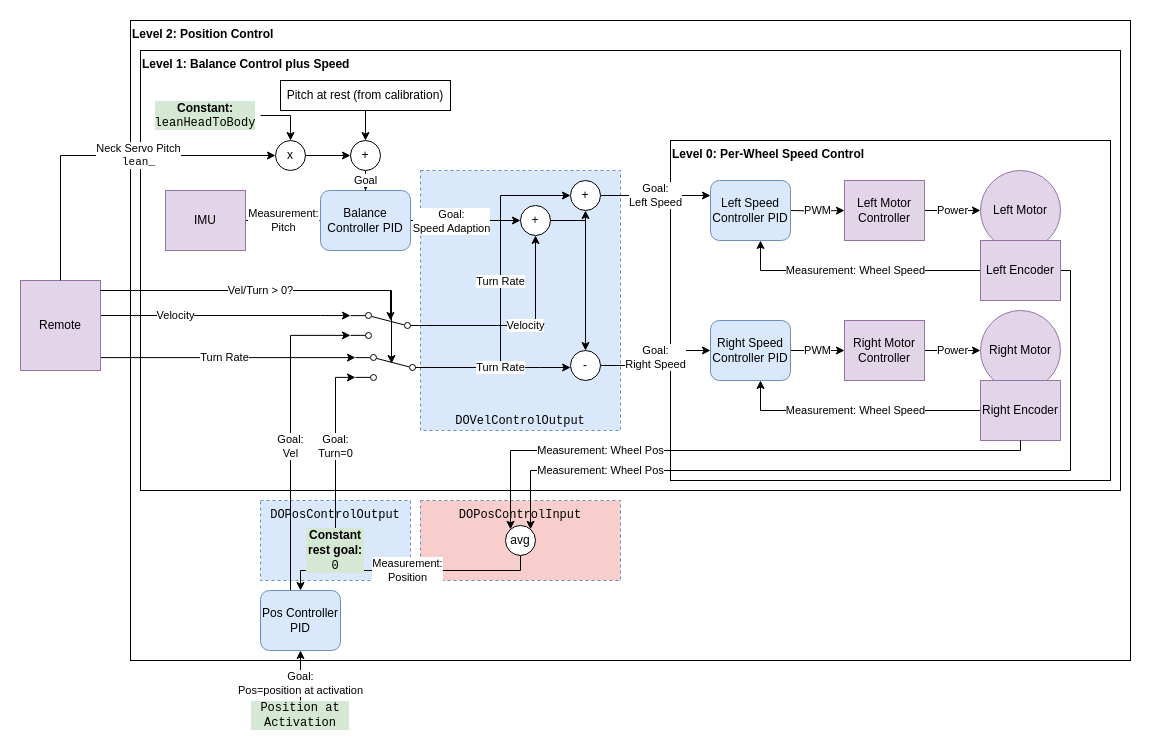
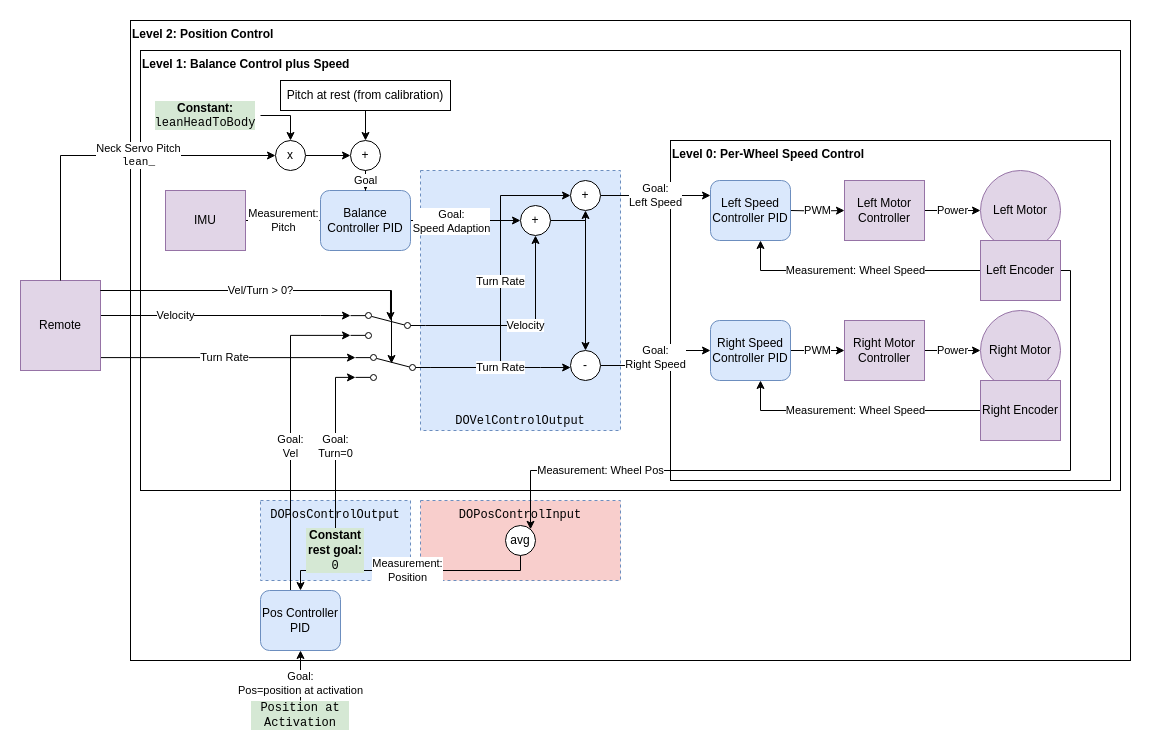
(735, 451) -> none
